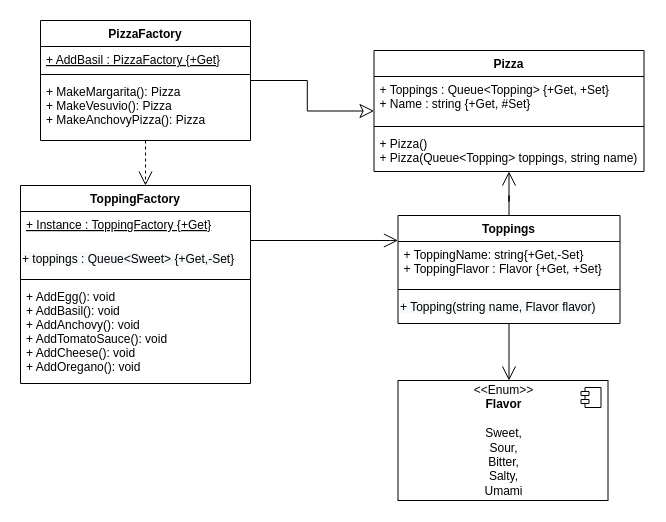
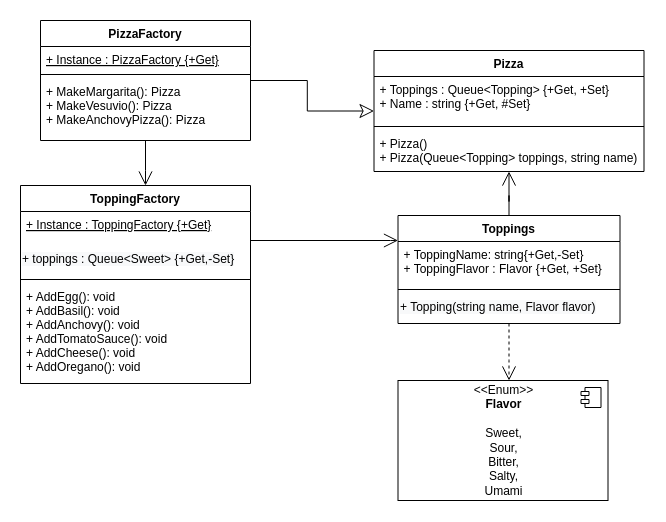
(141, 60) -> (144, 60)
(146, 162) -> (146, 162)
(509, 352) -> (509, 352)
